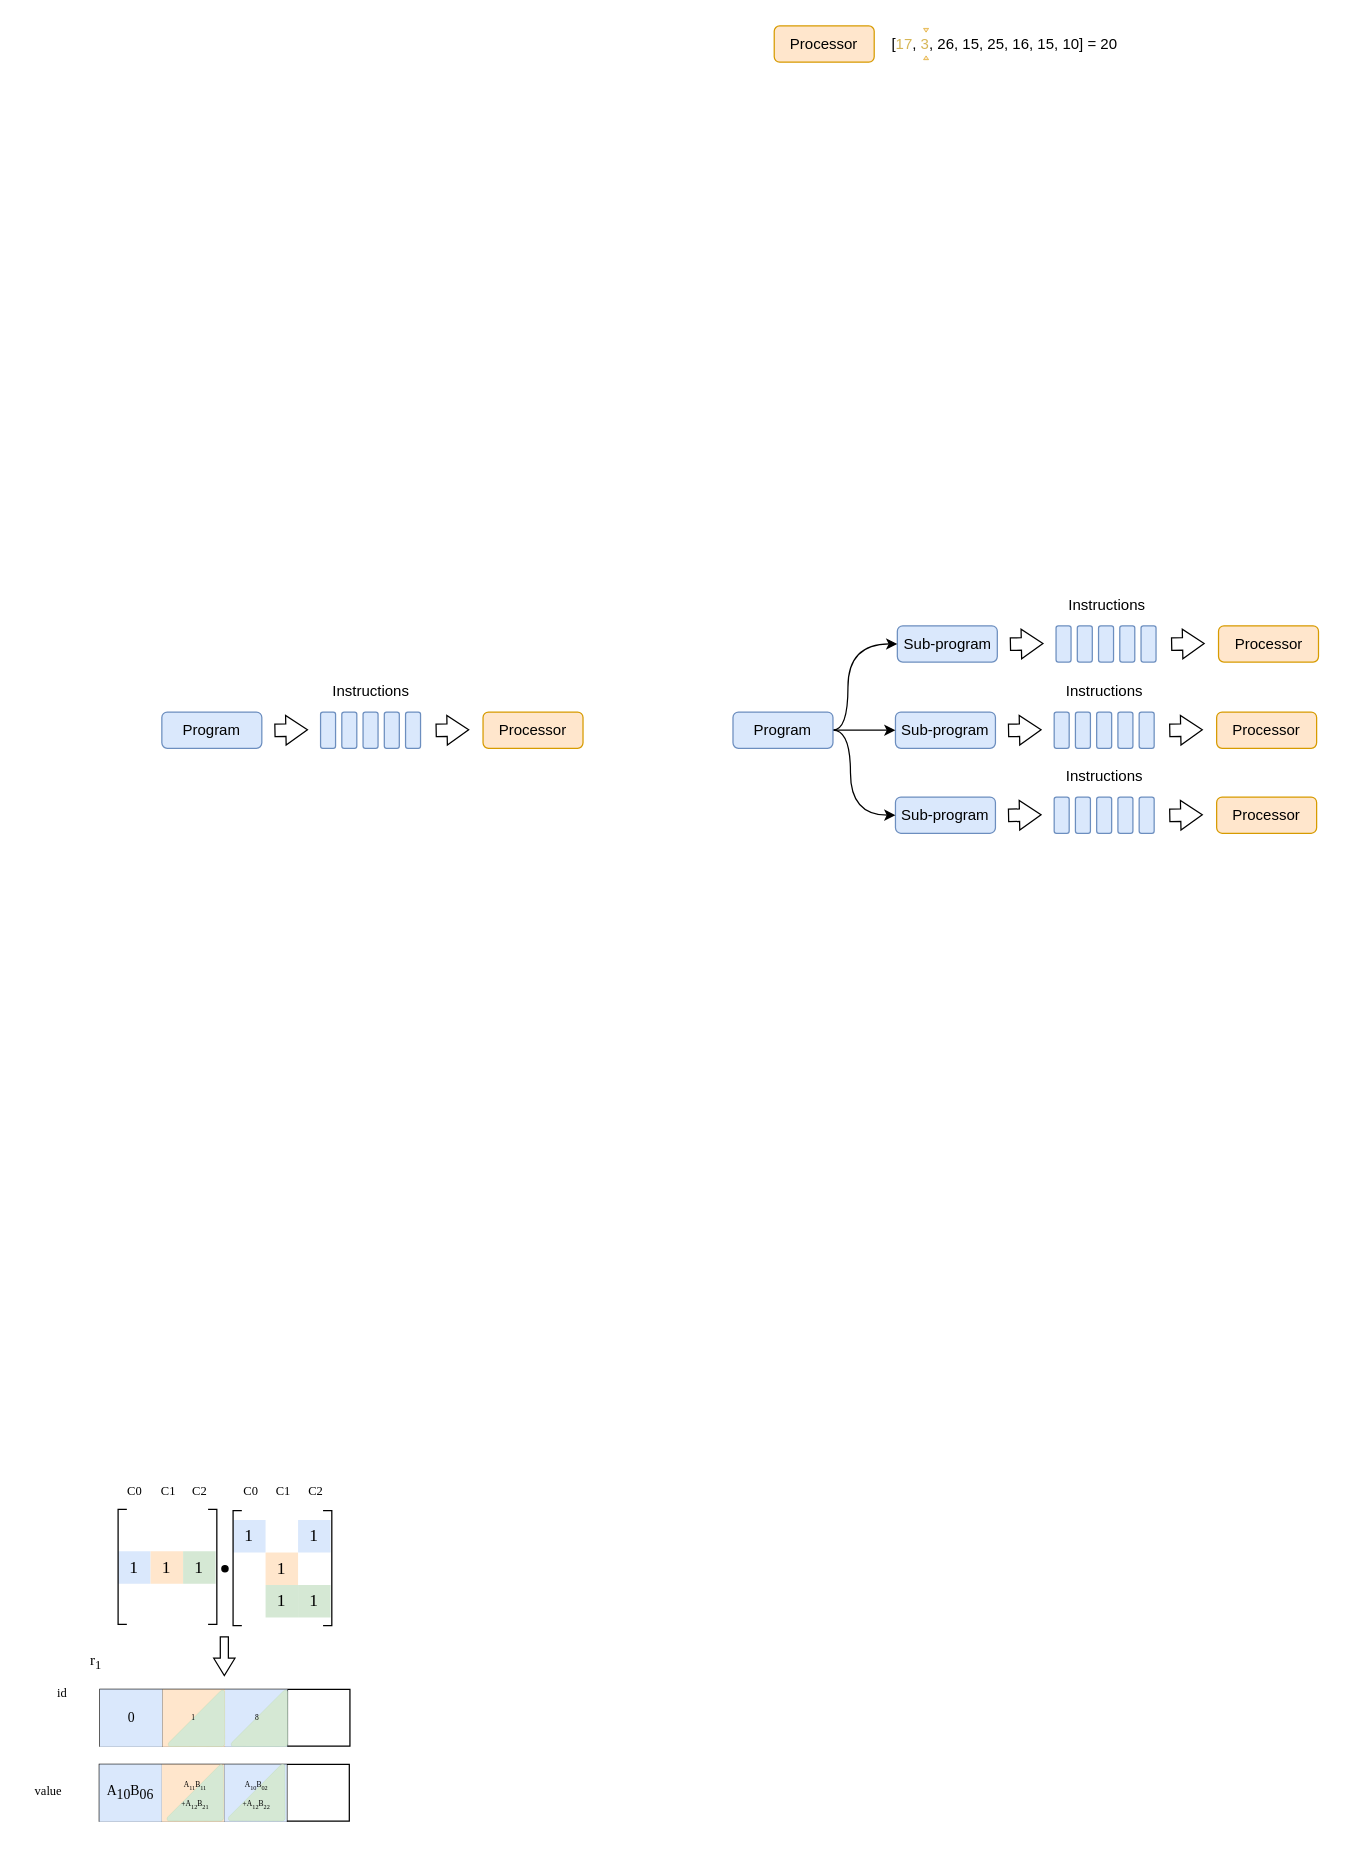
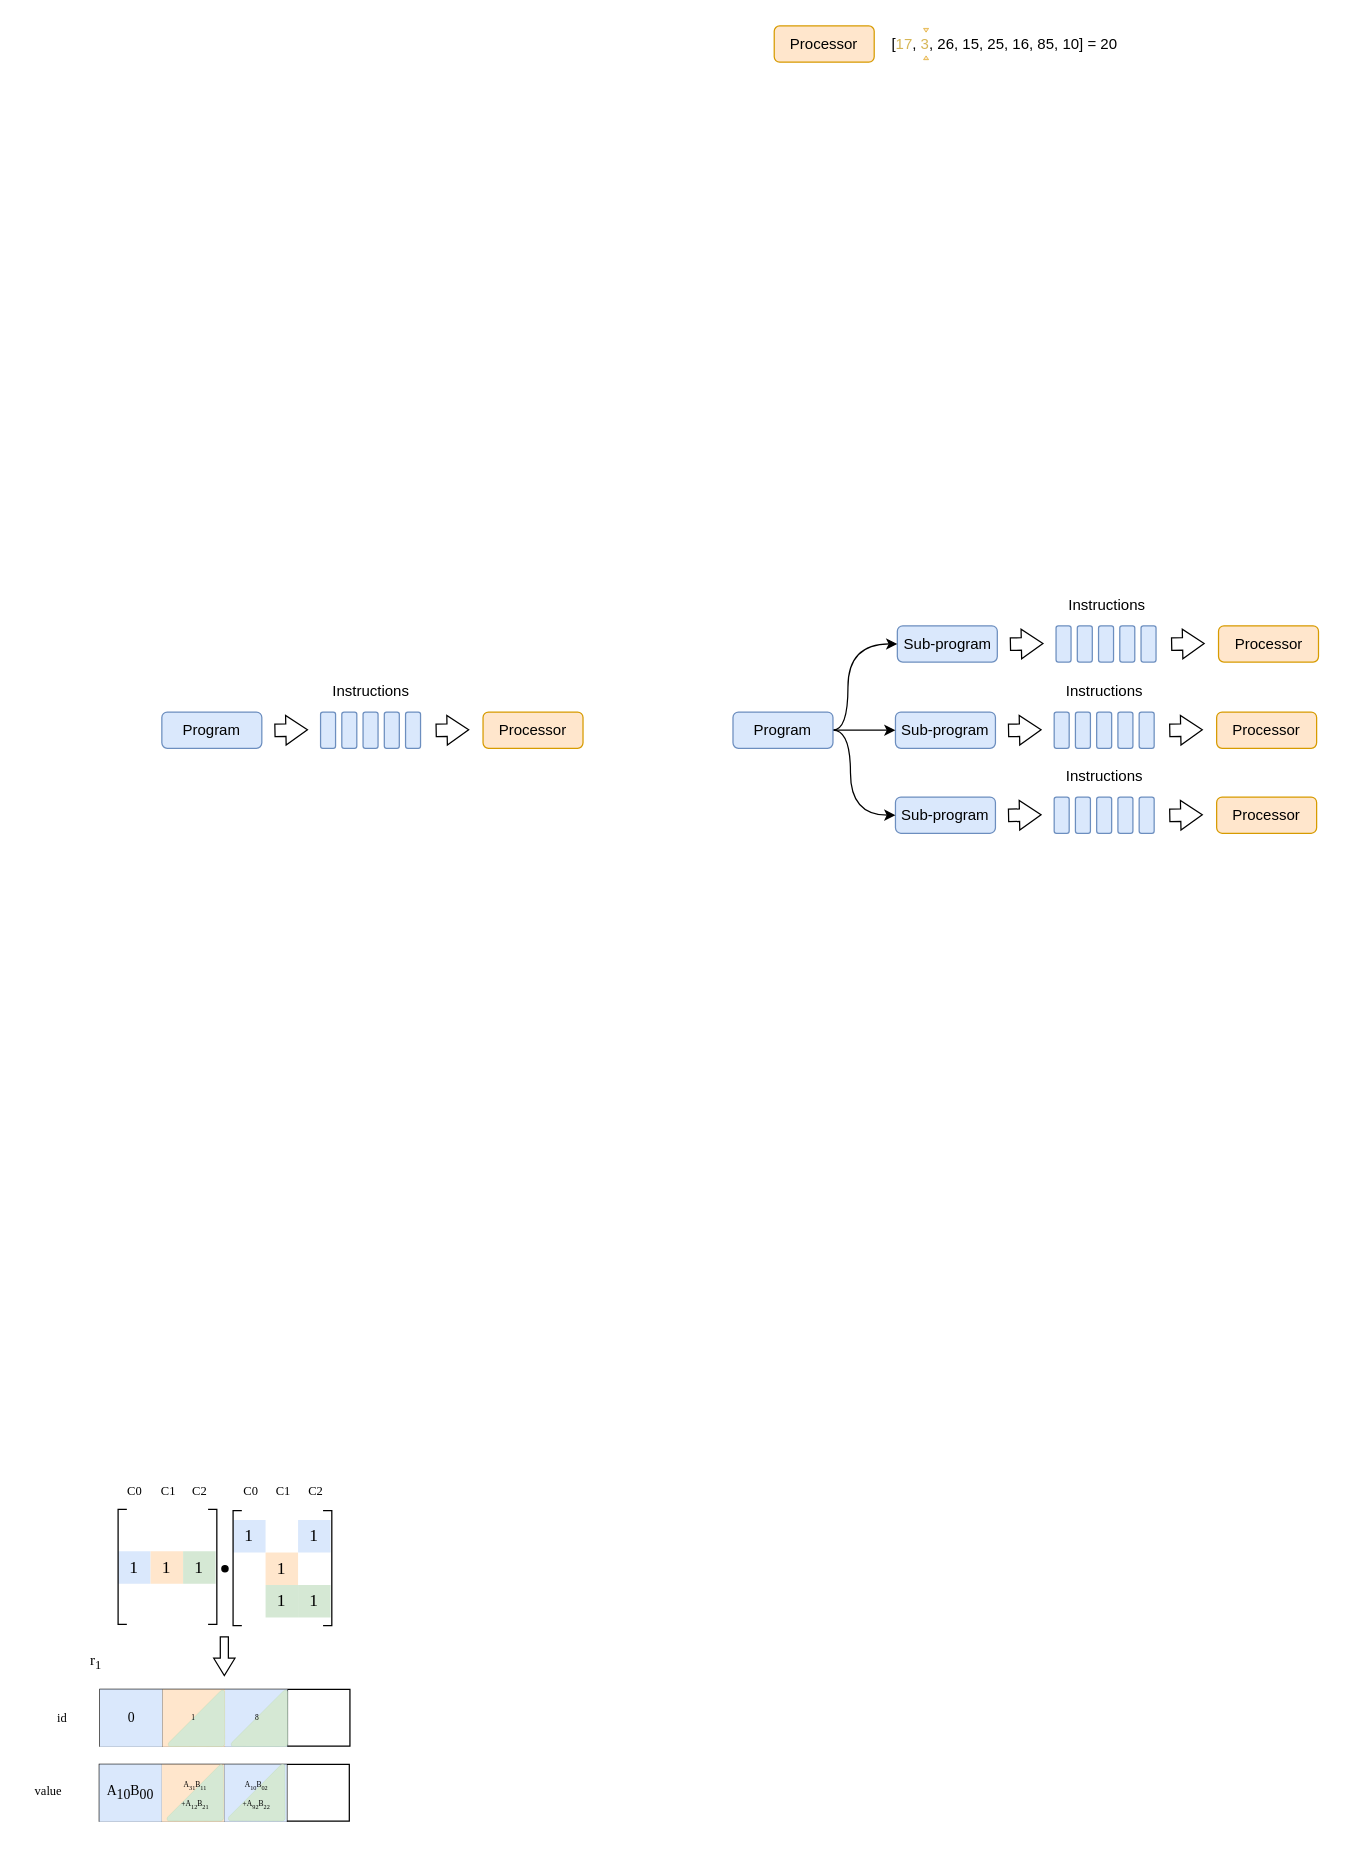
(1005, 44) -> (1005, 44)
(61, 1693) -> (61, 1718)
(131, 1793) -> (131, 1793)
(196, 1793) -> (196, 1793)
(257, 1793) -> (257, 1793)
